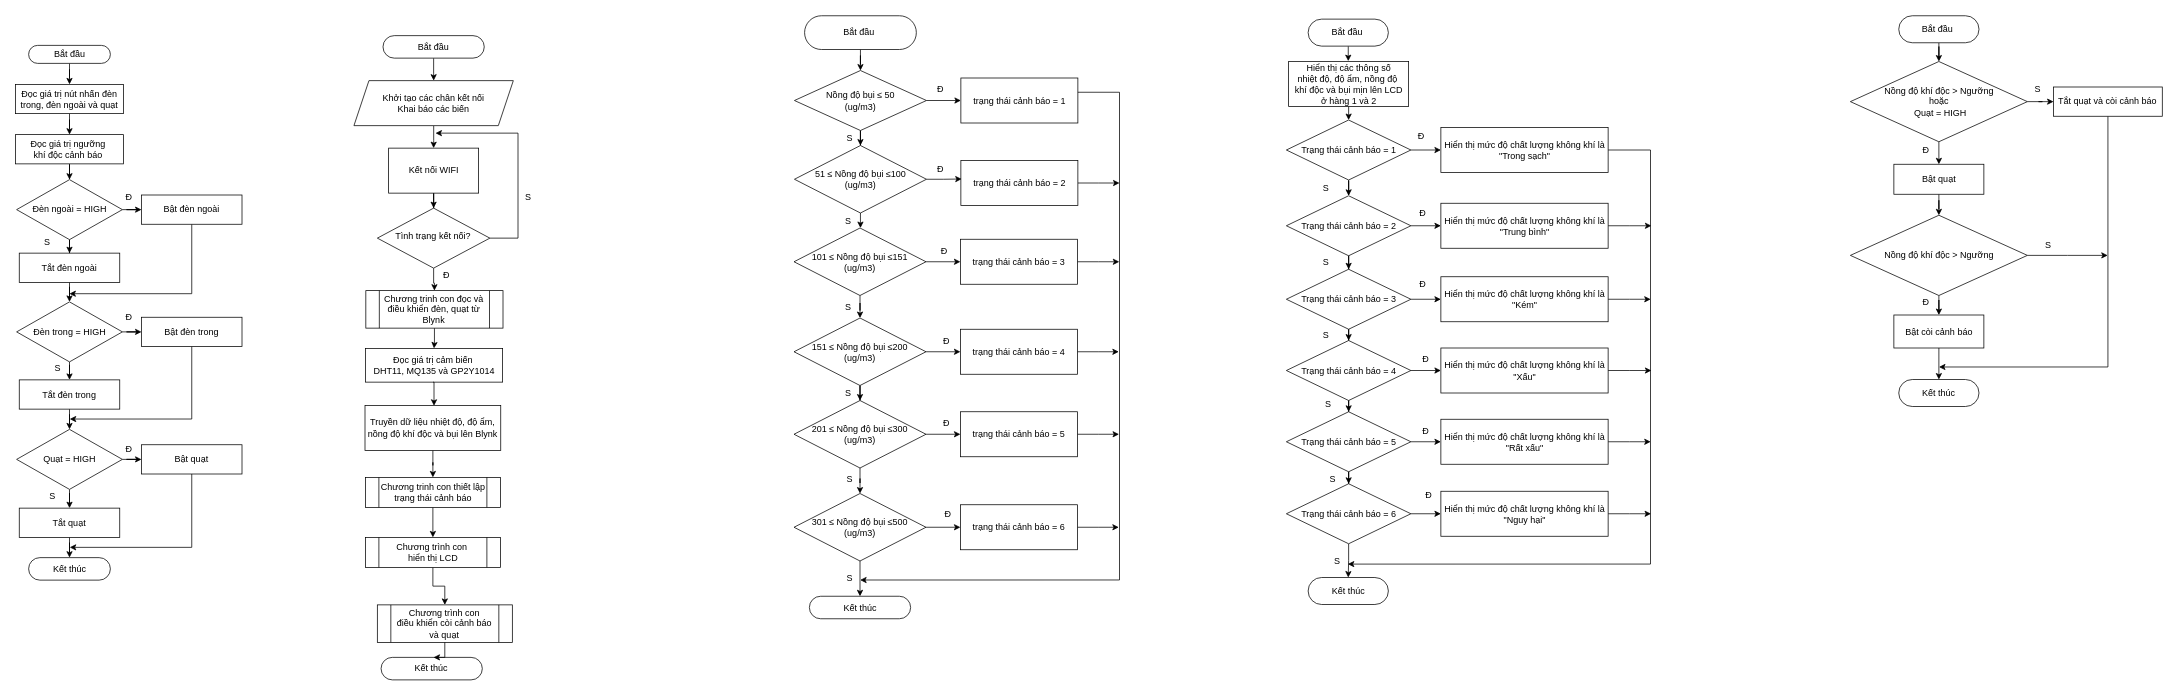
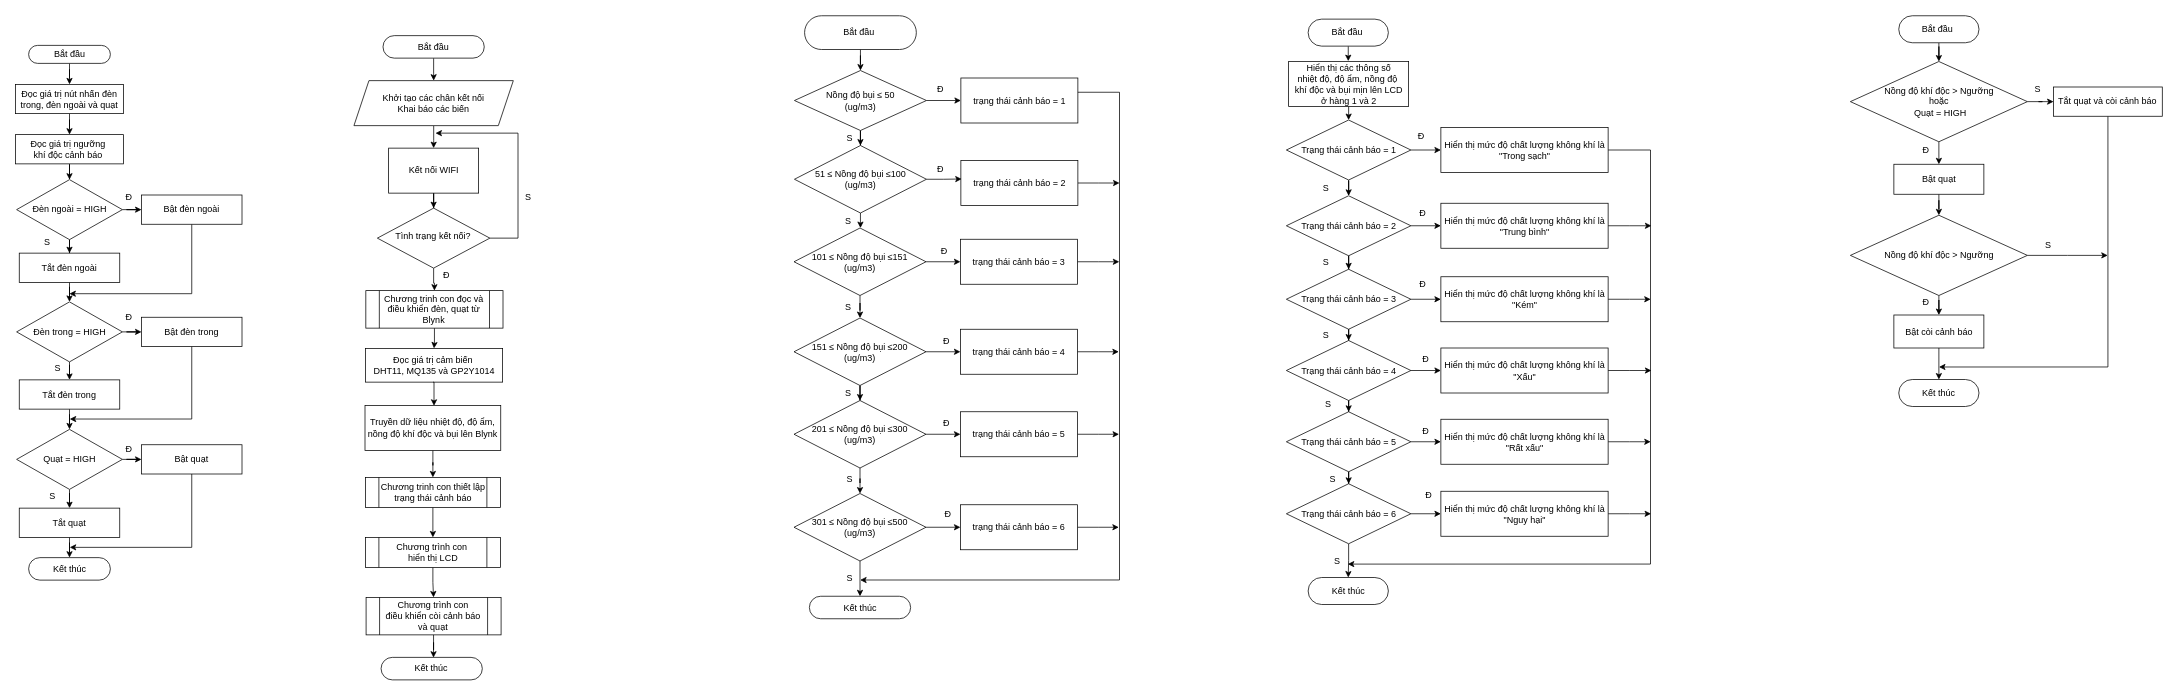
(445, 624) -> (433, 616)
